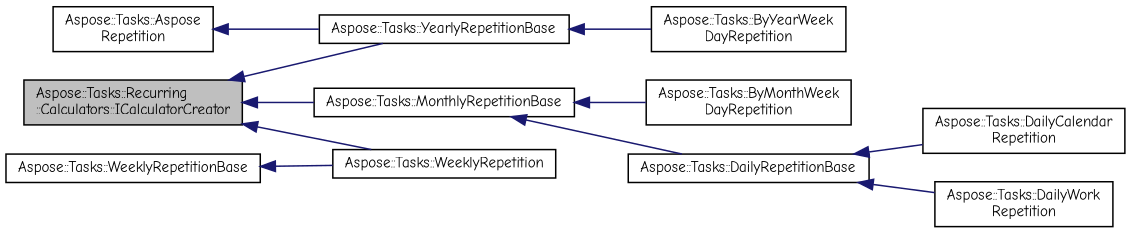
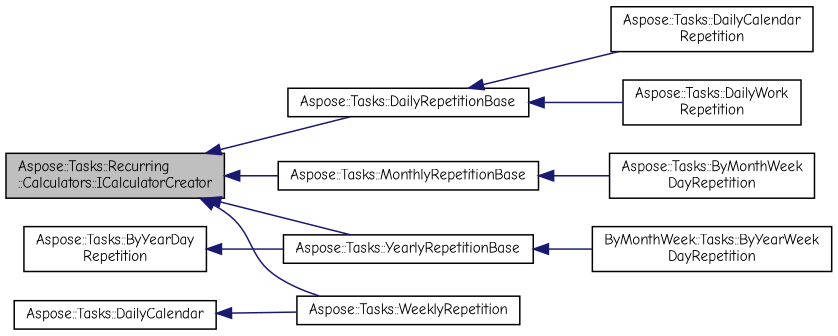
(133, 29) -> (115, 249)
(749, 29) -> (712, 249)
(604, 137) -> (285, 133)
(133, 168) -> (115, 315)
